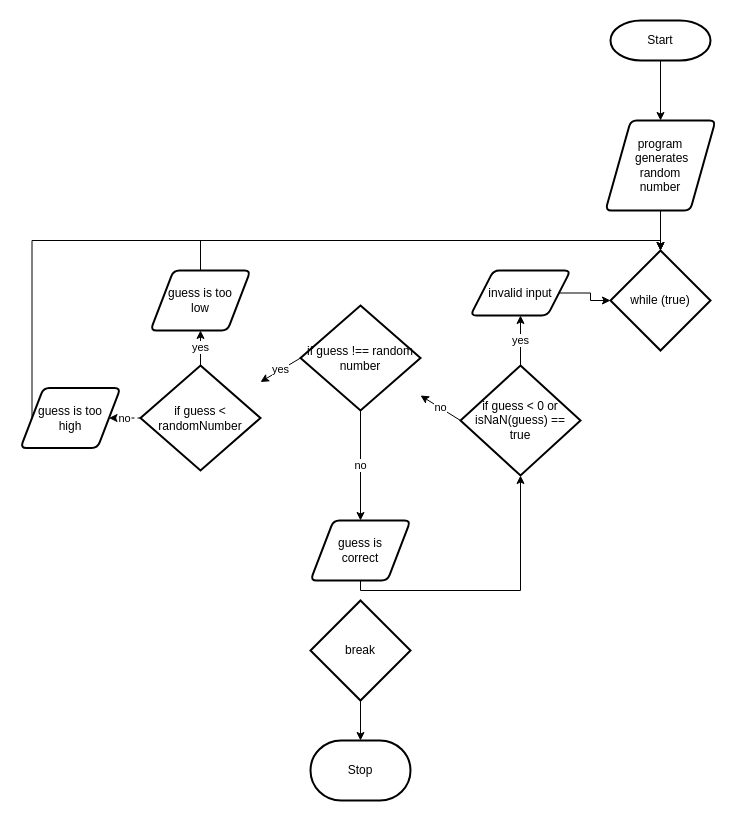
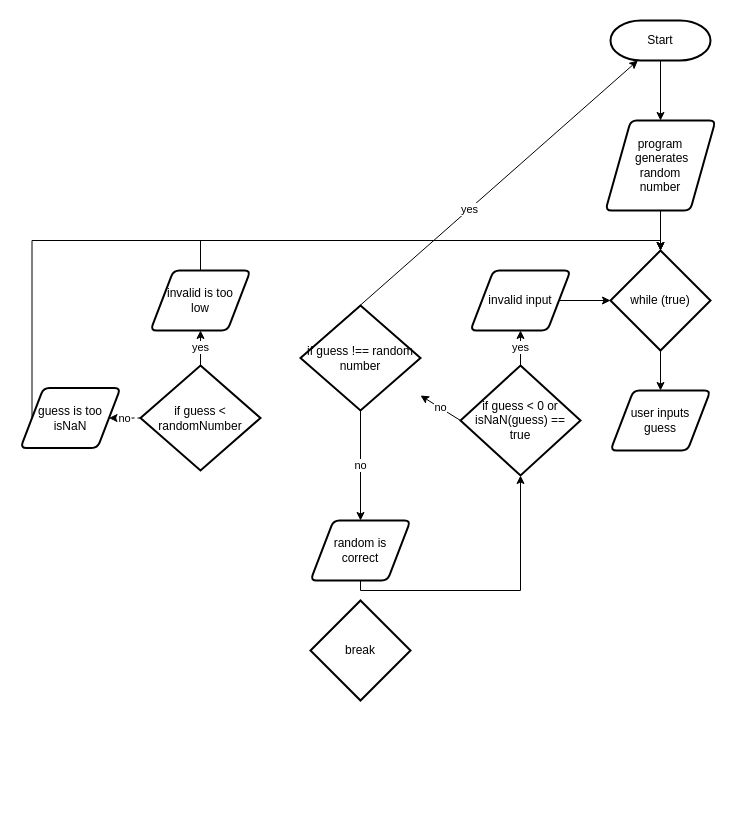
(521, 293) -> (521, 301)
(201, 301) -> (201, 301)
none -> (661, 367)
(283, 368) -> (496, 186)
(71, 419) -> (71, 419)
none -> (661, 421)
(361, 551) -> (361, 551)
(361, 717) -> none
(361, 771) -> none
